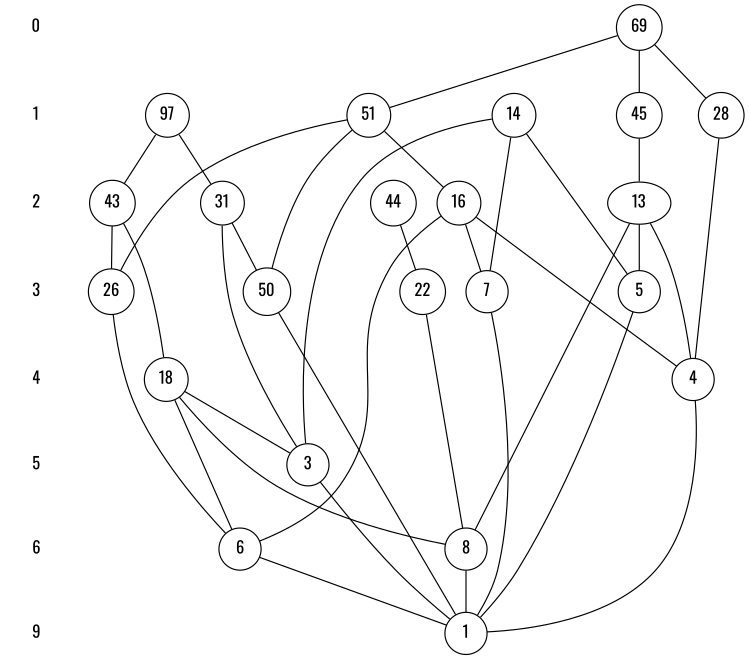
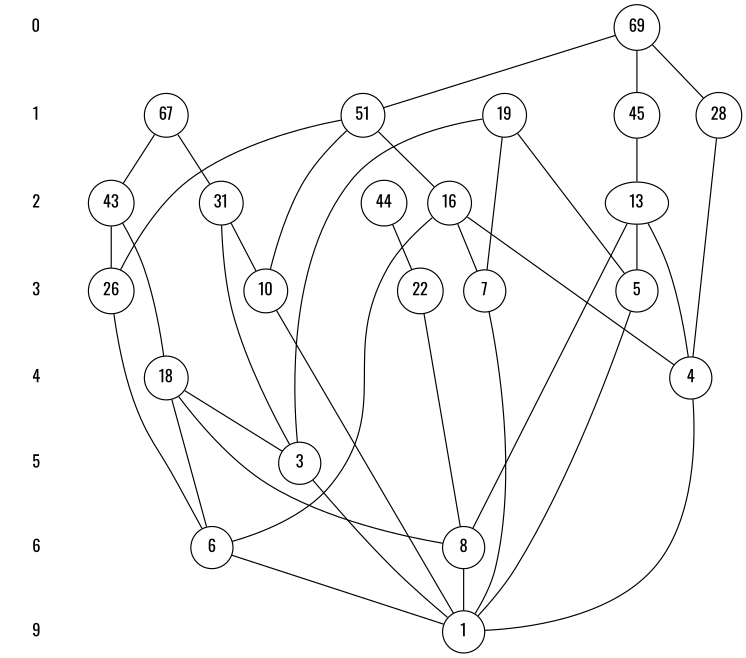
(167, 115) -> (166, 115)
(514, 115) -> (505, 115)
(267, 292) -> (266, 291)
